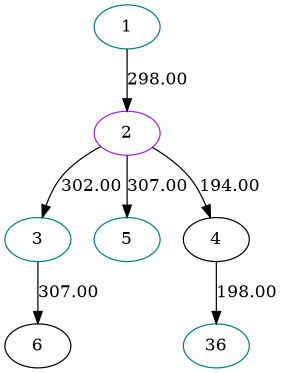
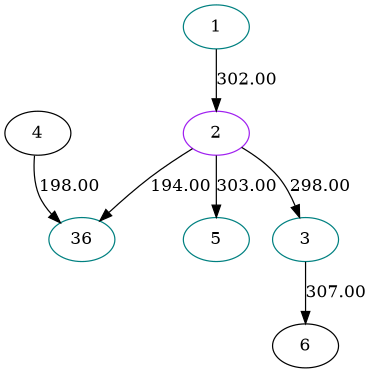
(158, 80) -> (247, 80)
(185, 172) -> (149, 178)
(92, 186) -> (320, 186)
(158, 186) -> (247, 186)
